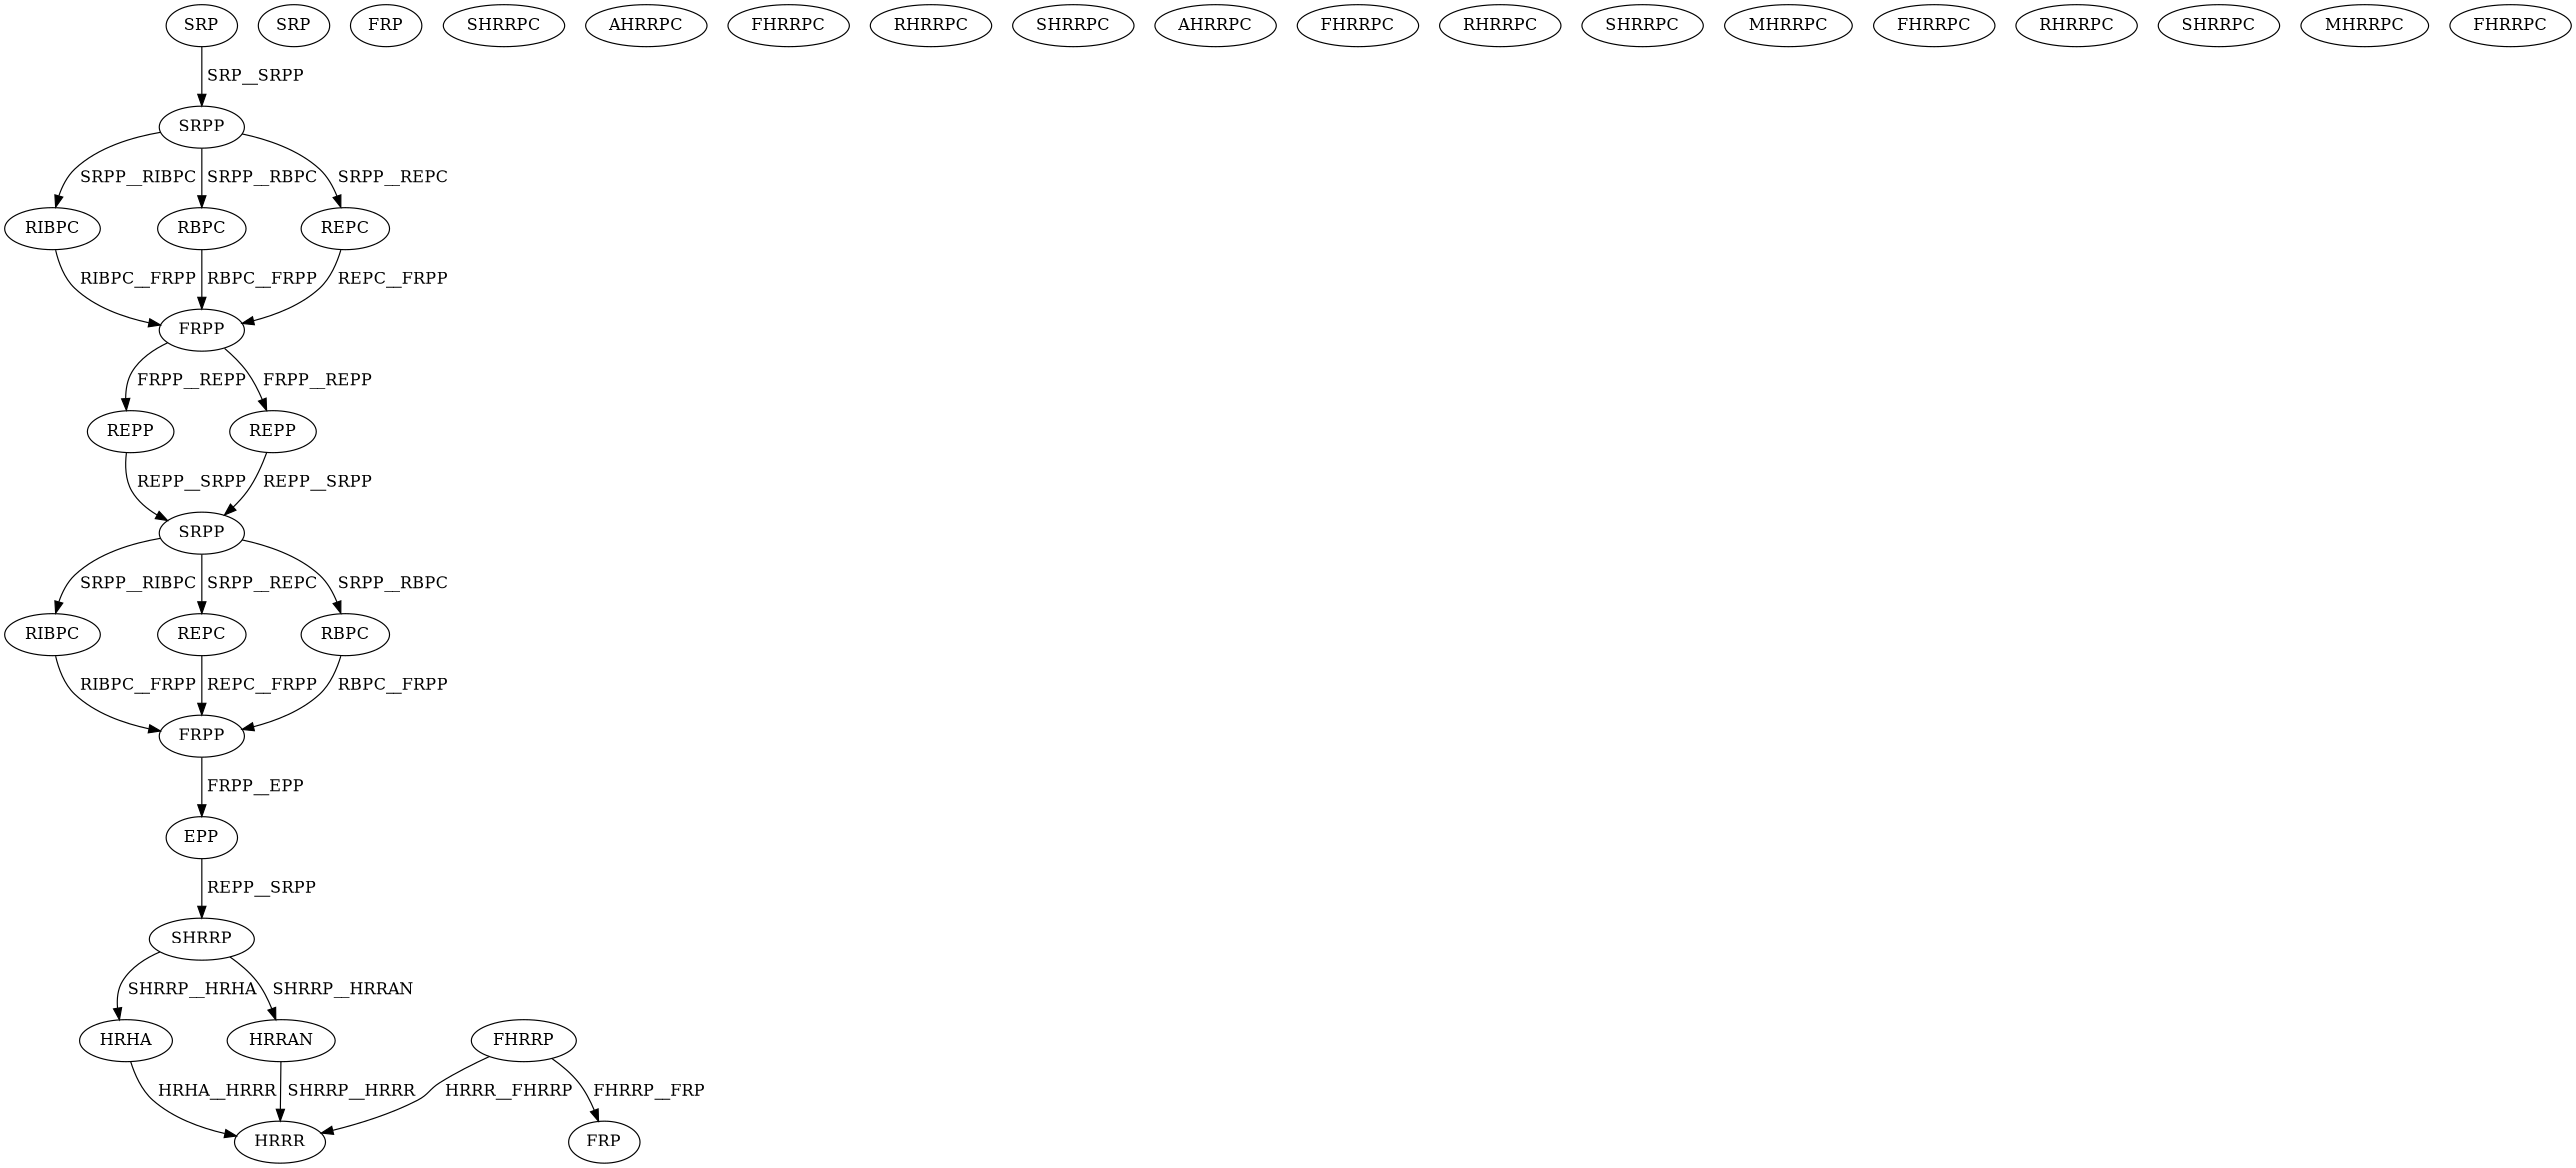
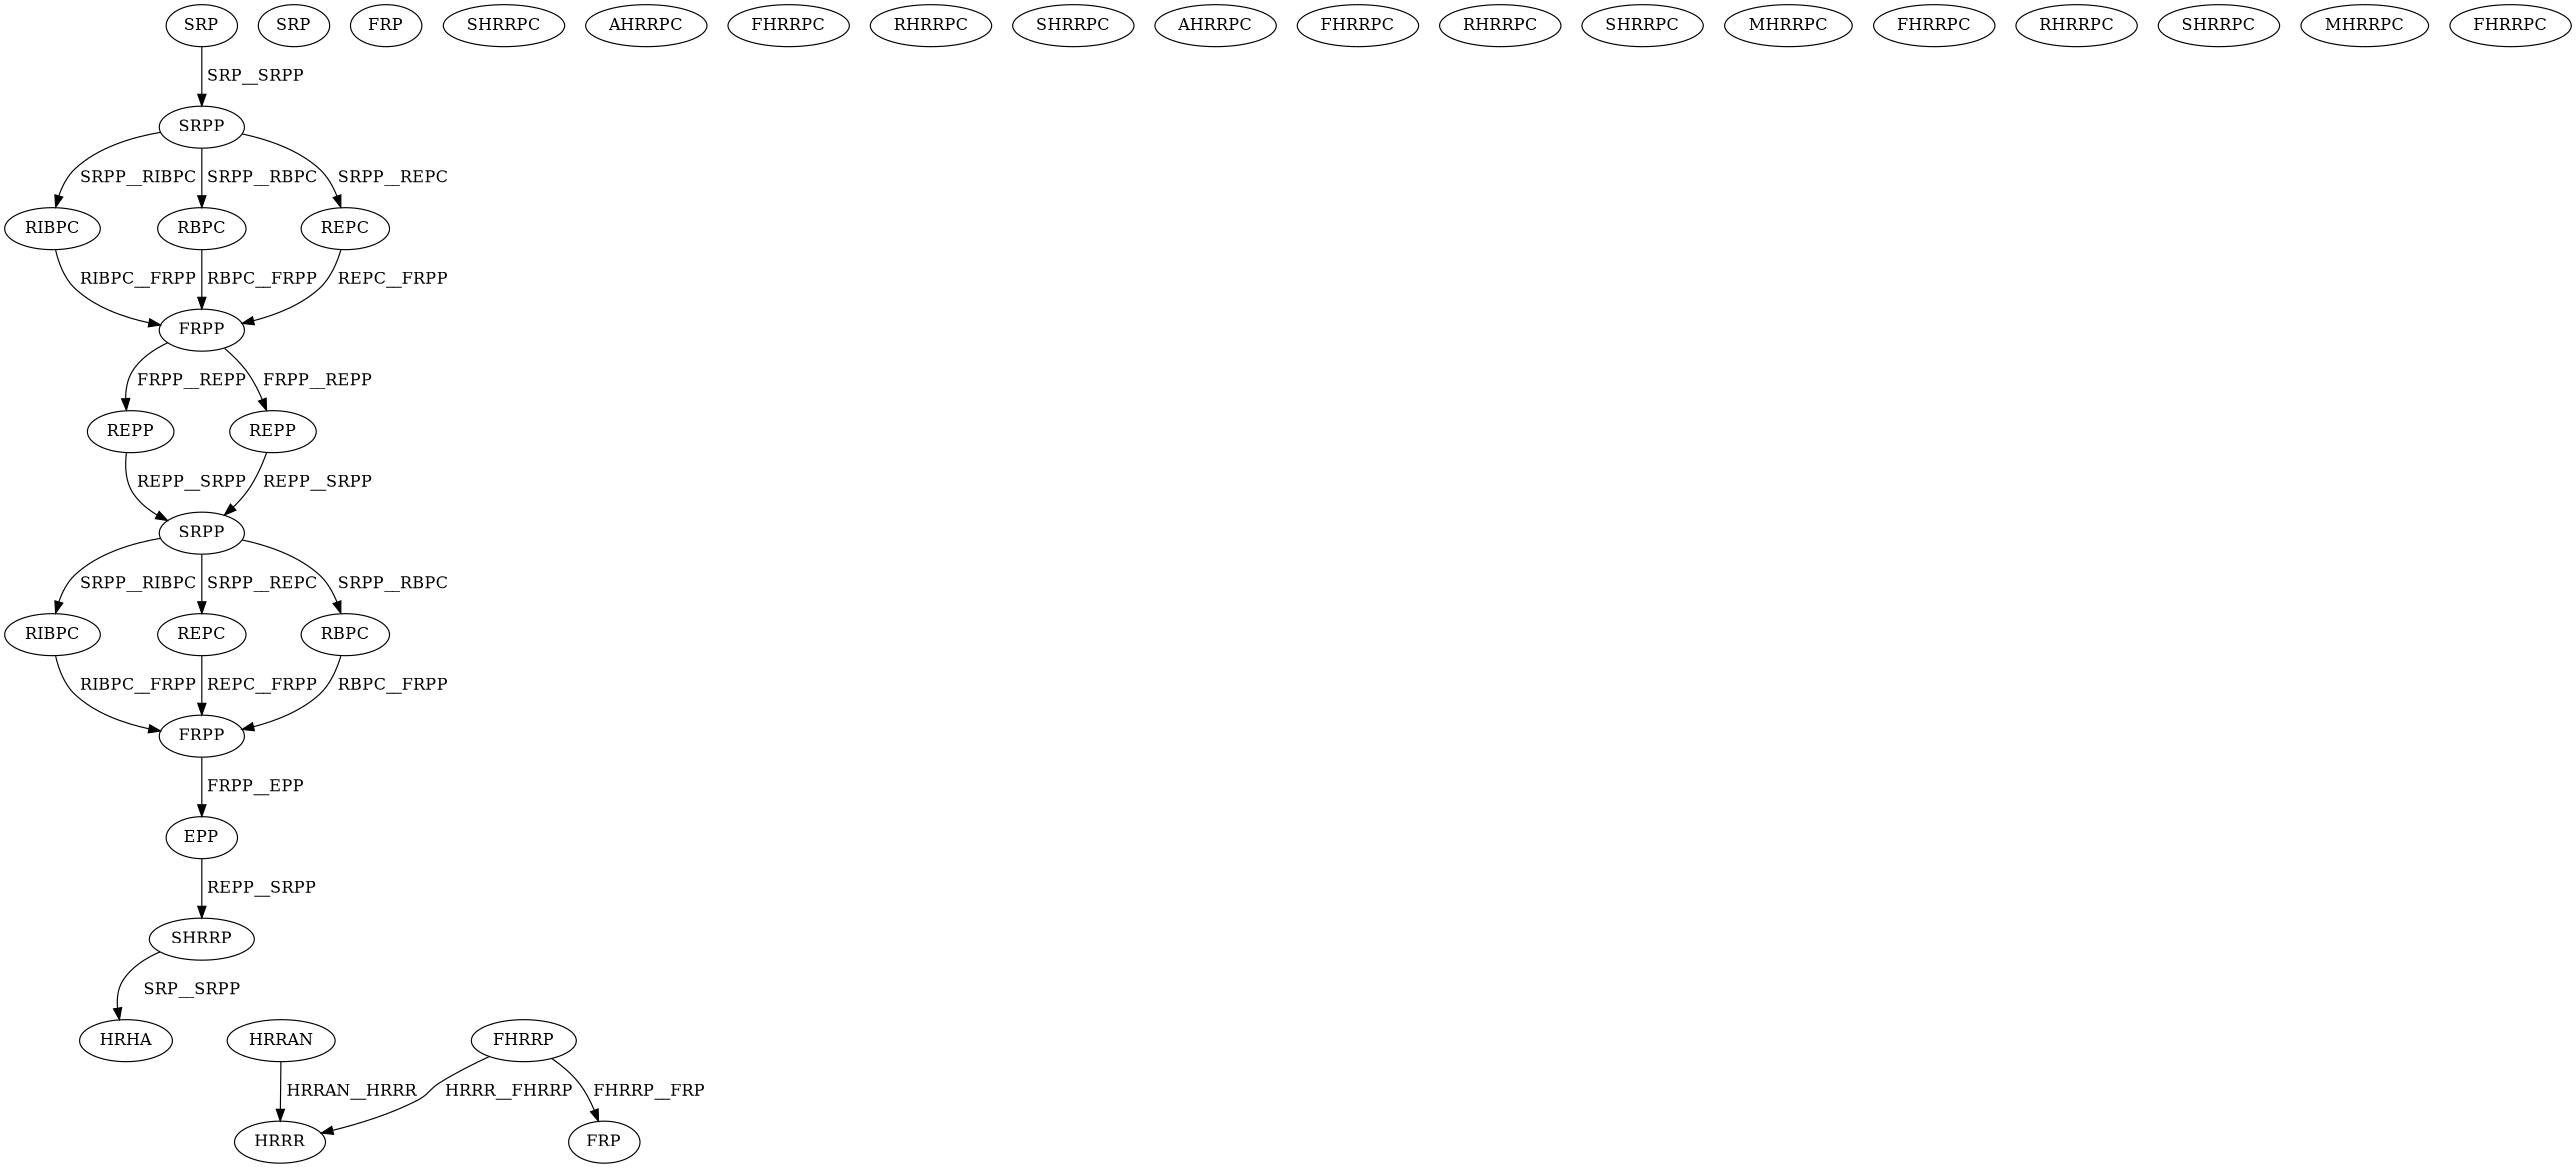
(255, 979) -> none
(190, 990) -> (190, 990)
(349, 1091) -> (349, 1091)
(167, 1111) -> none
